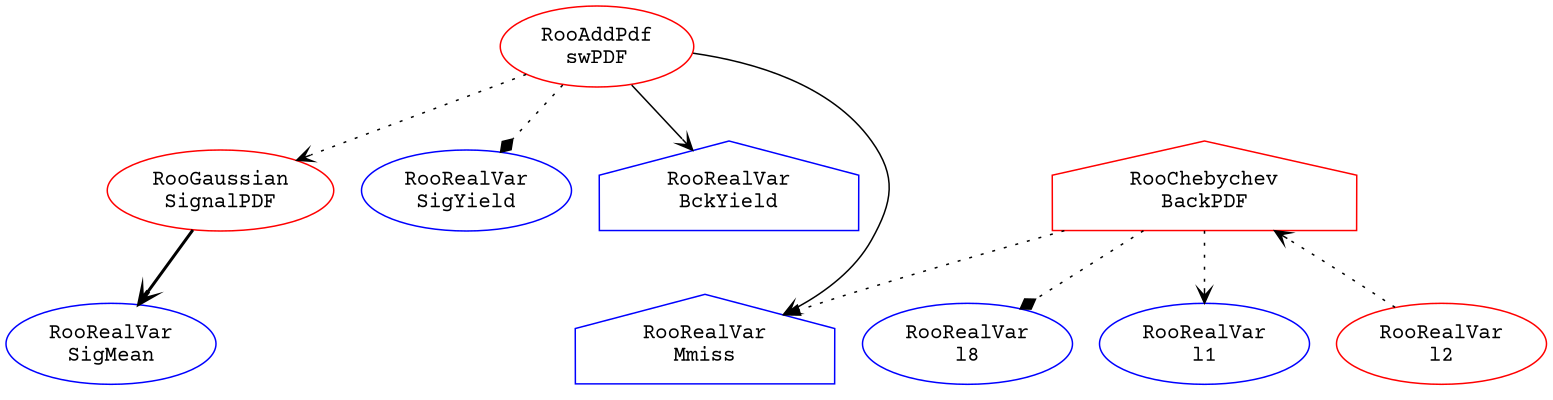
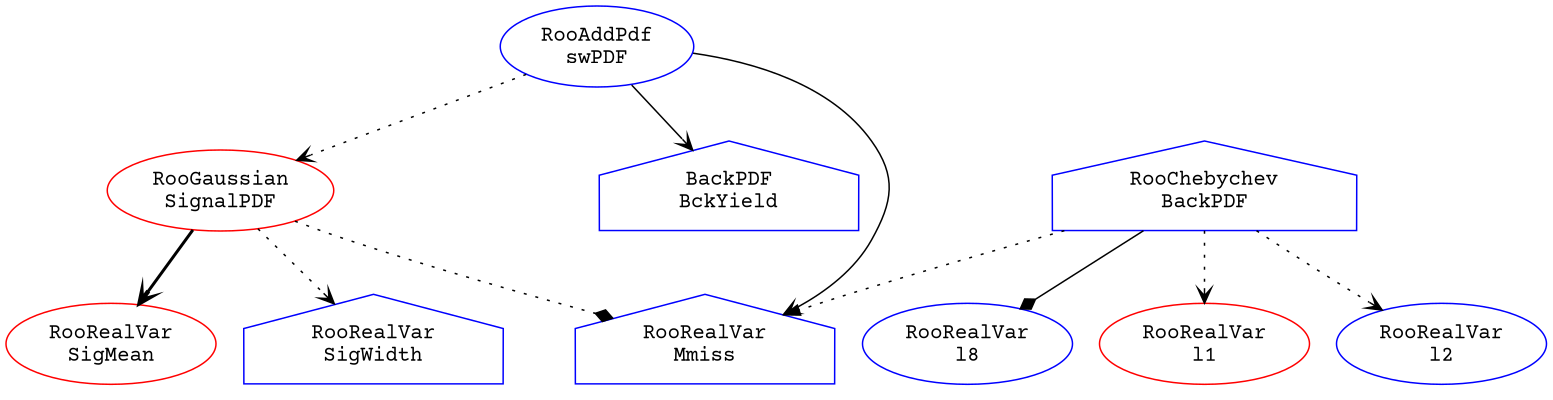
(597, 46) -> (597, 46)
(466, 190) -> none
(729, 190) -> (729, 190)
(1204, 190) -> (1204, 190)
(1090, 265) -> (1090, 265)
none -> (444, 270)
(1342, 273) -> (1313, 267)
(111, 344) -> (111, 344)
none -> (374, 344)
(1204, 344) -> (1204, 344)
(1442, 344) -> (1442, 344)
